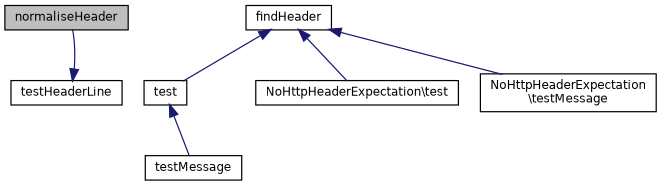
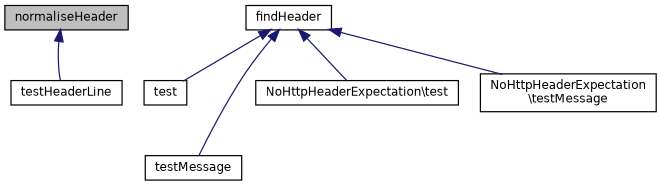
(75, 49) -> (58, 62)
(182, 136) -> (231, 95)
